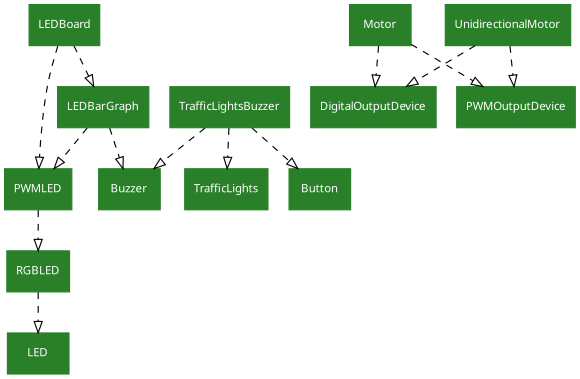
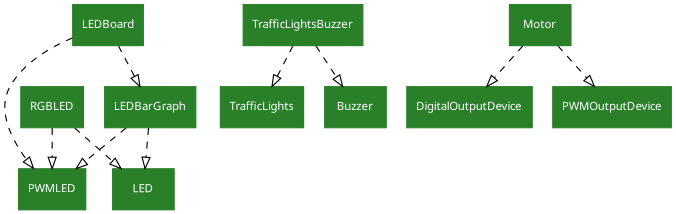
(508, 25) -> none
(115, 143) -> (147, 143)
(320, 189) -> none
(38, 225) -> (52, 143)
